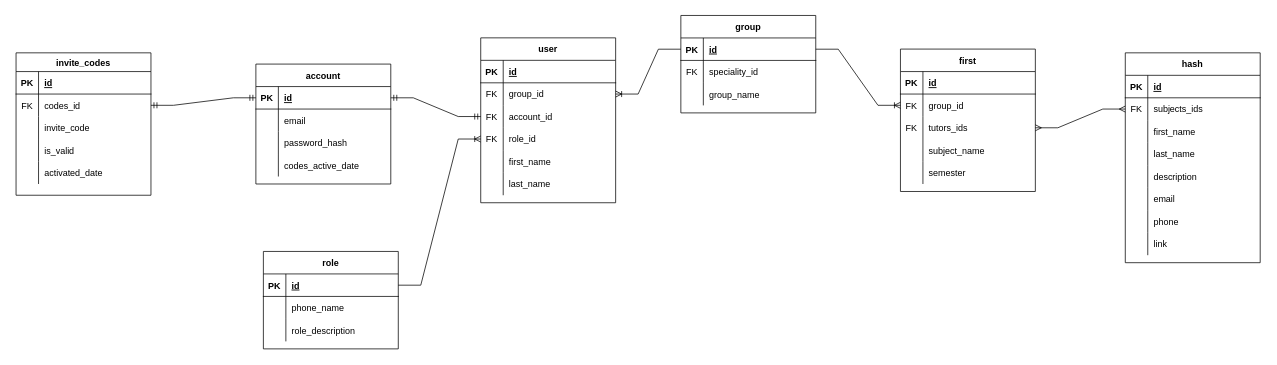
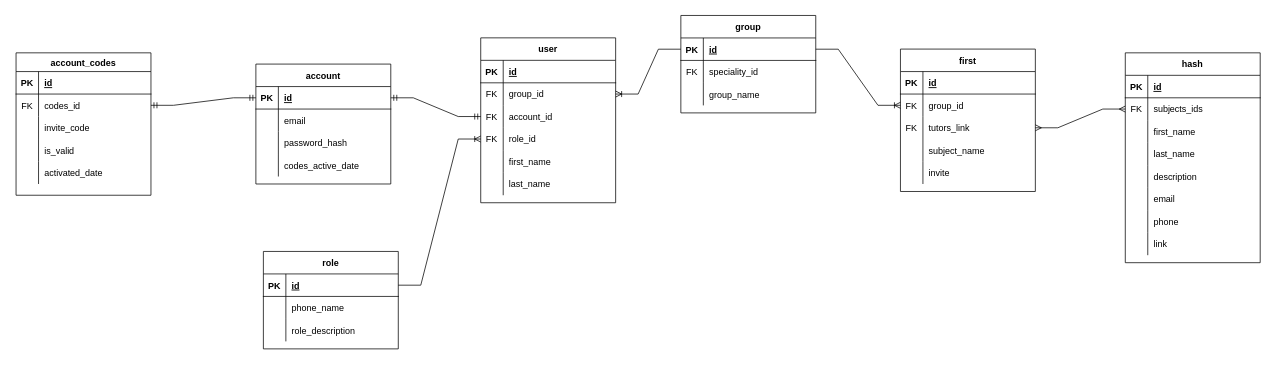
(83, 63) -> (83, 63)
(953, 128) -> (954, 128)
(949, 173) -> (941, 173)
